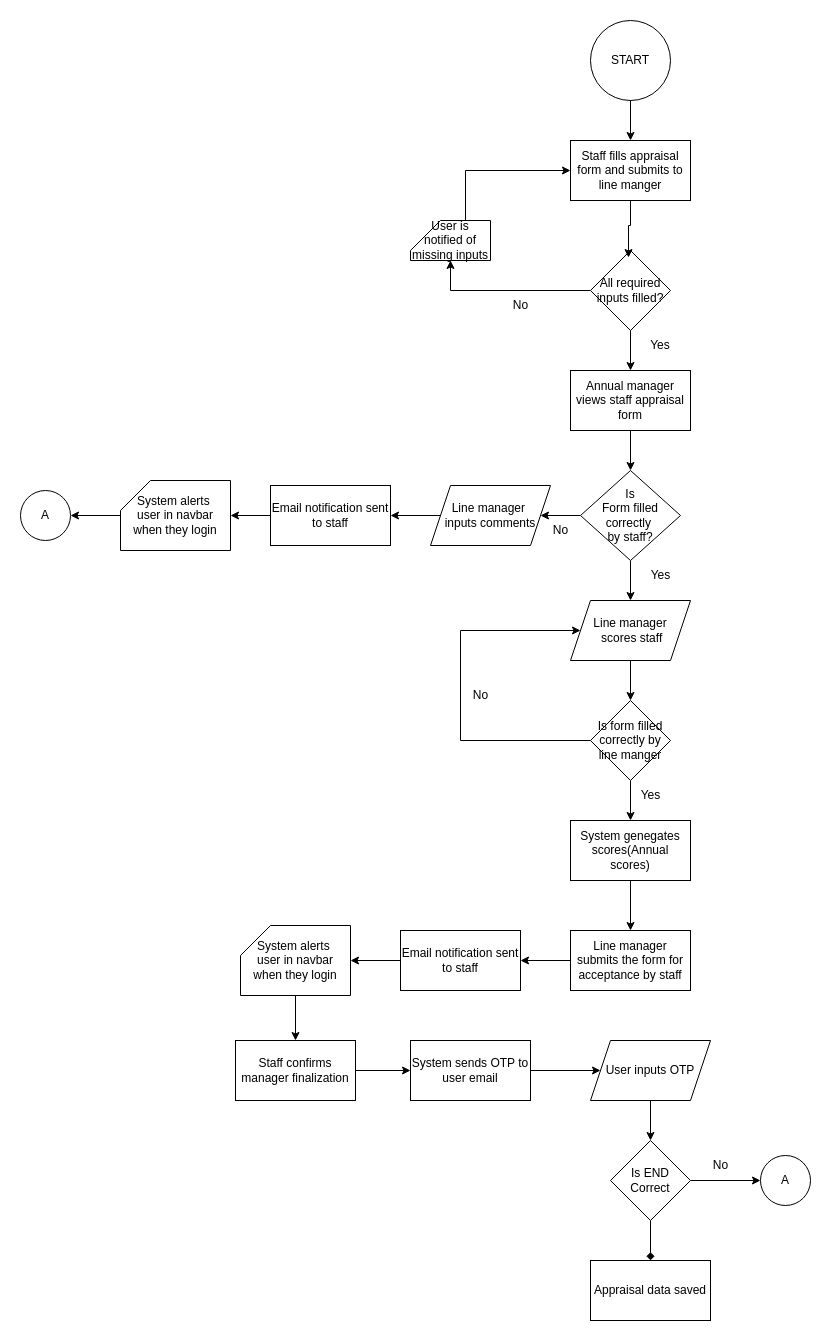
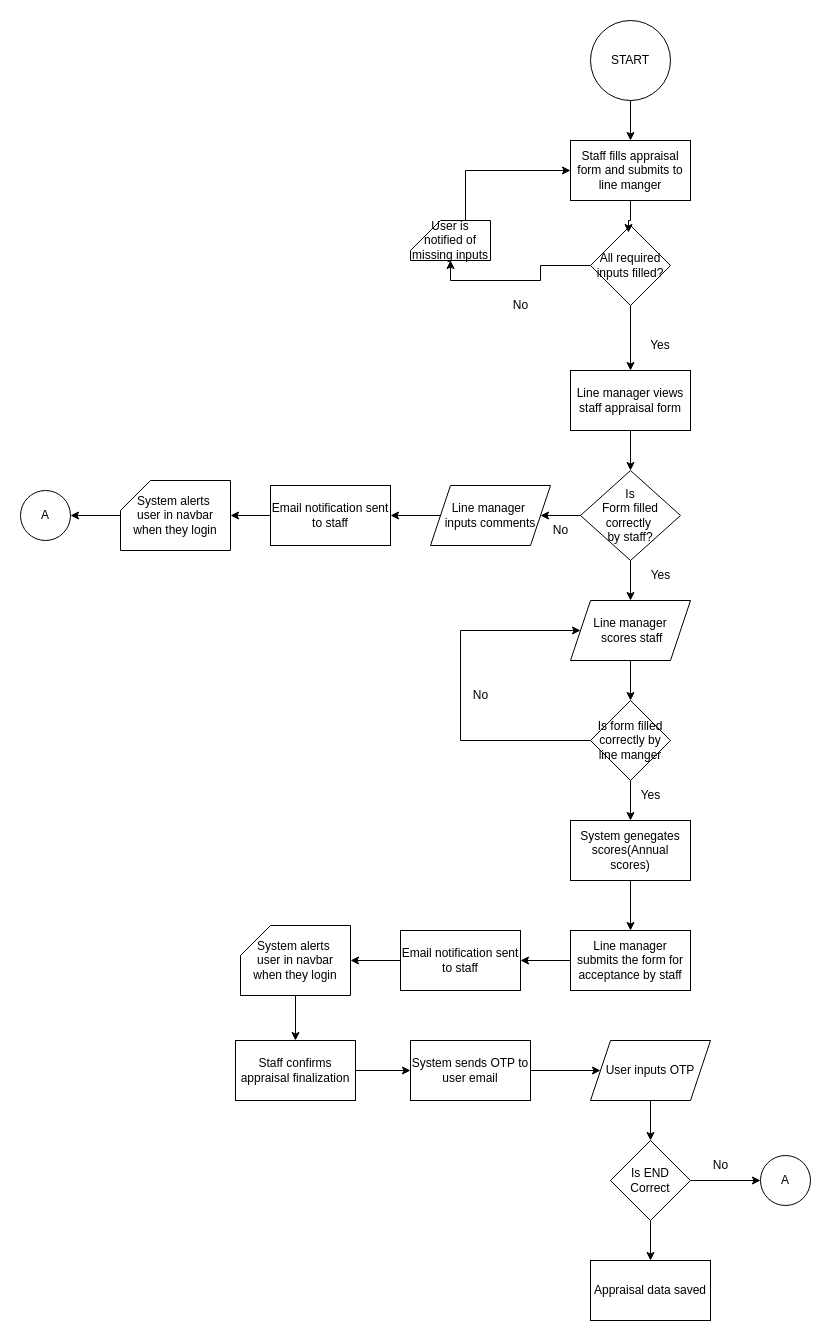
(631, 291) -> (631, 266)
(631, 401) -> (631, 401)
(296, 1071) -> (296, 1071)
(651, 1252) -> (651, 1252)
